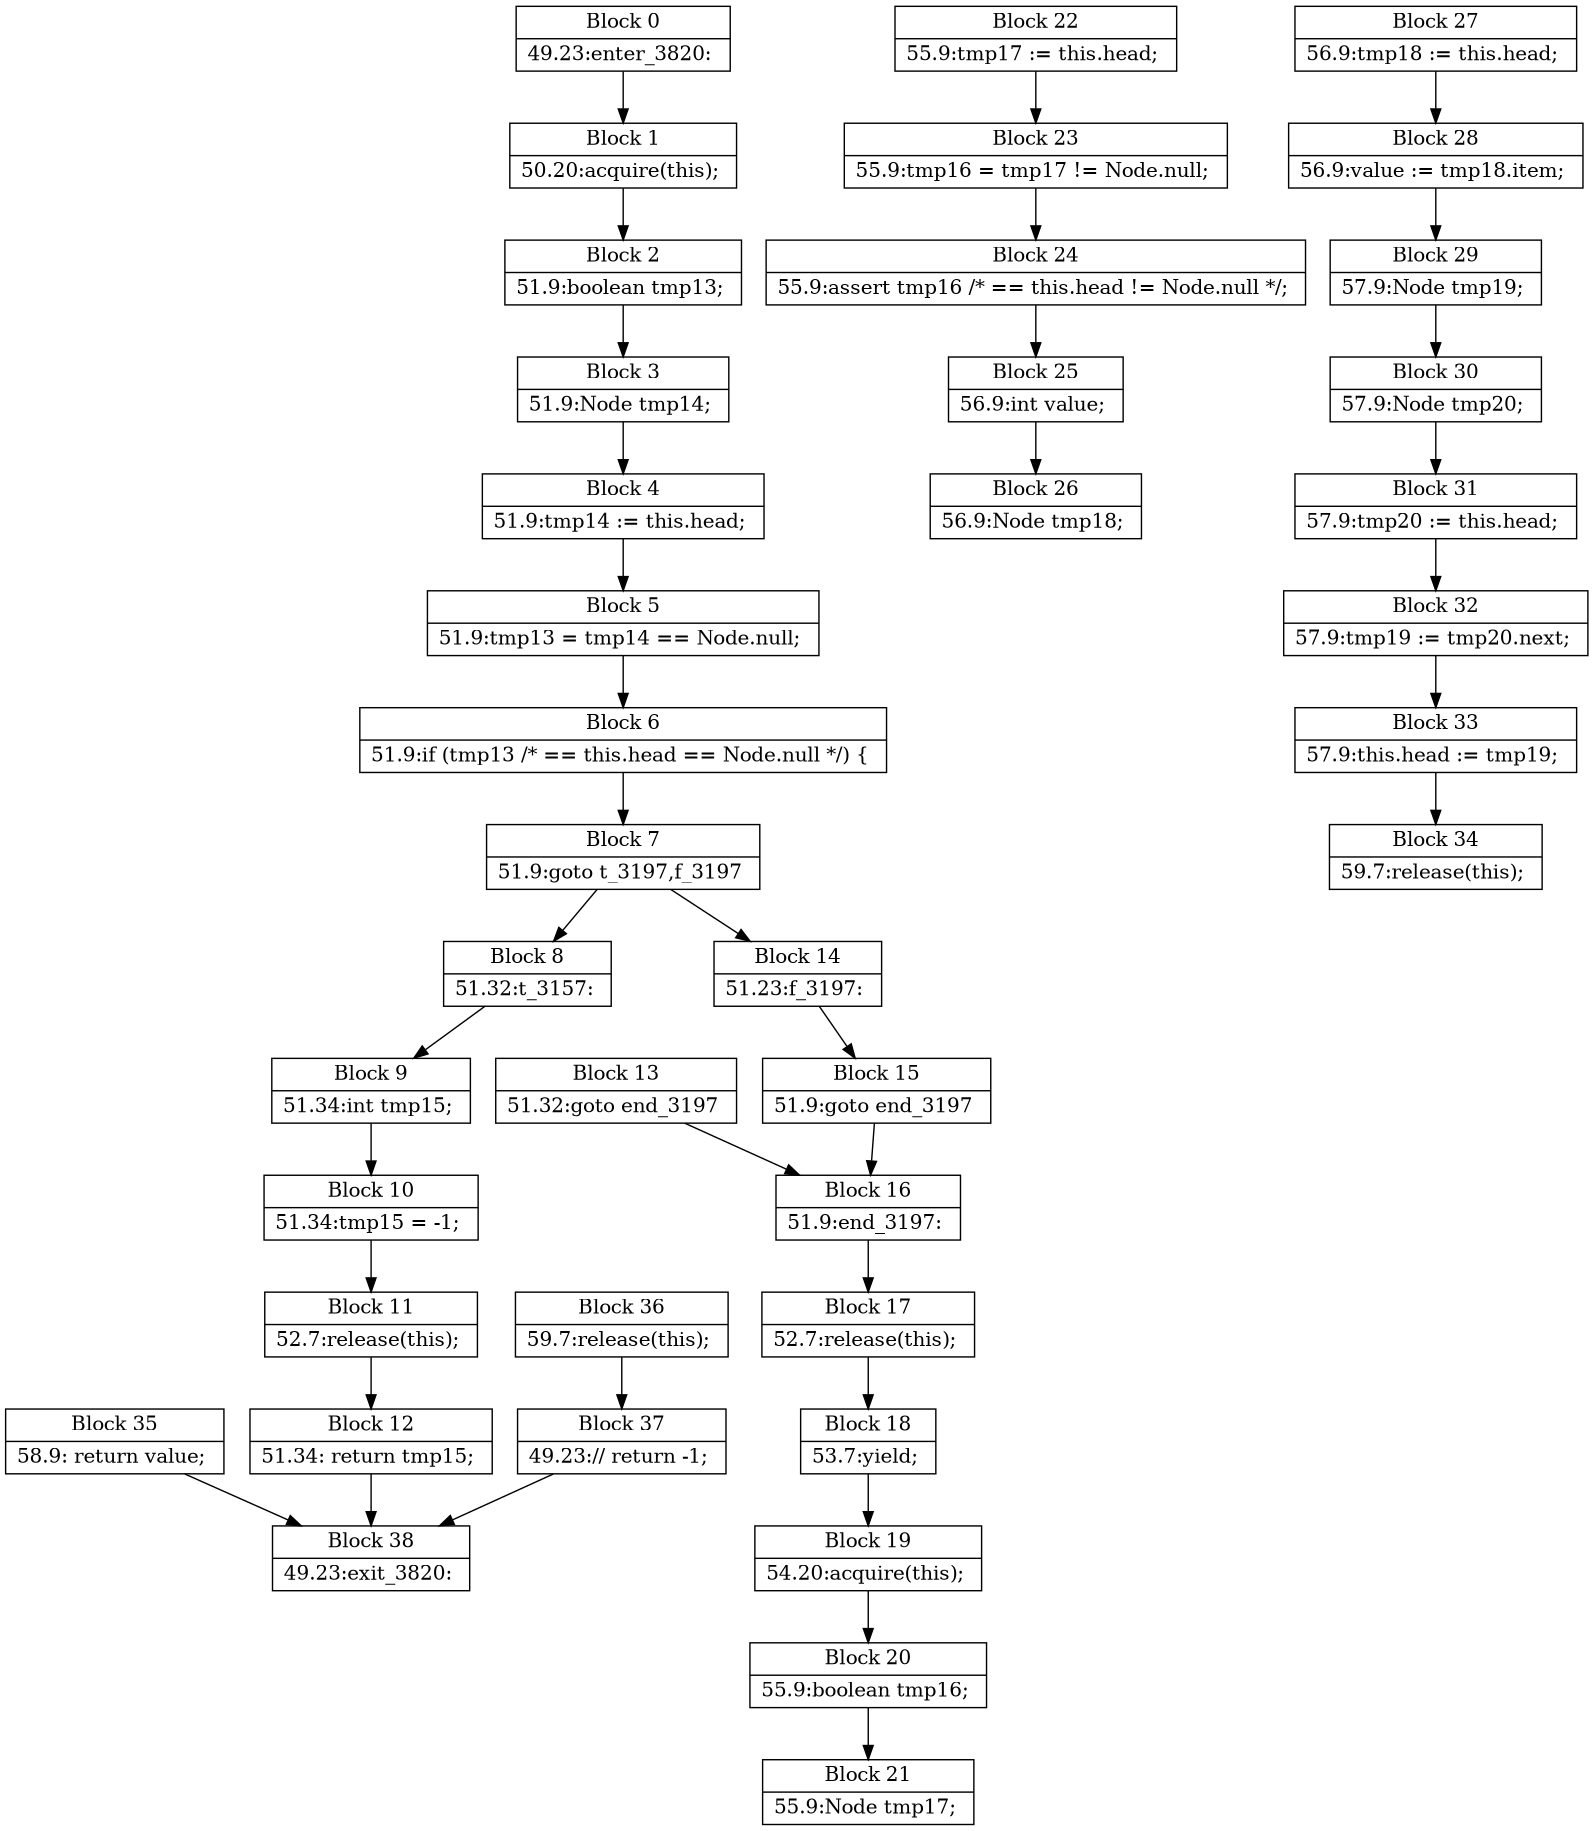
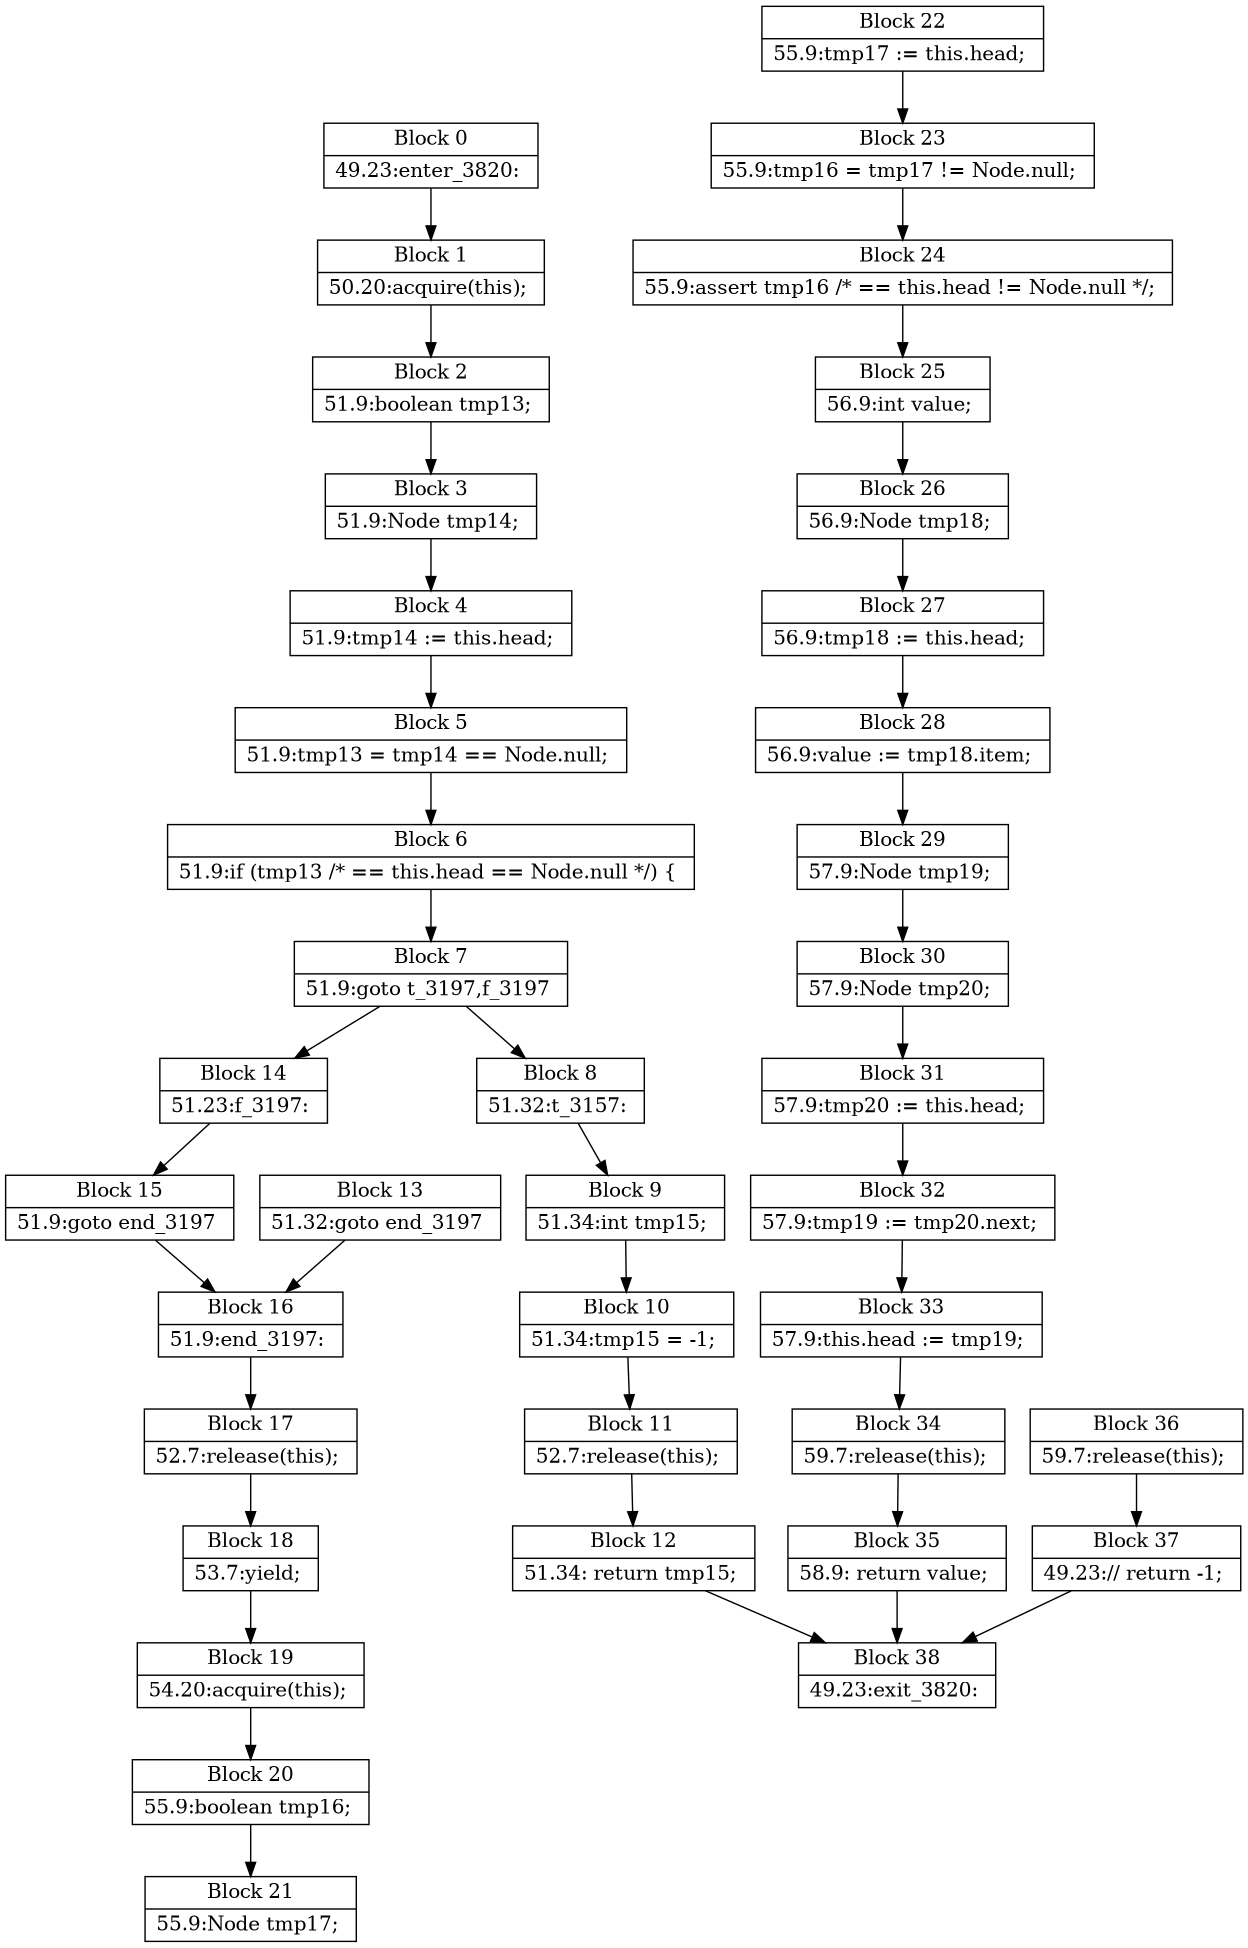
none -> (903, 558)
none -> (898, 1493)
